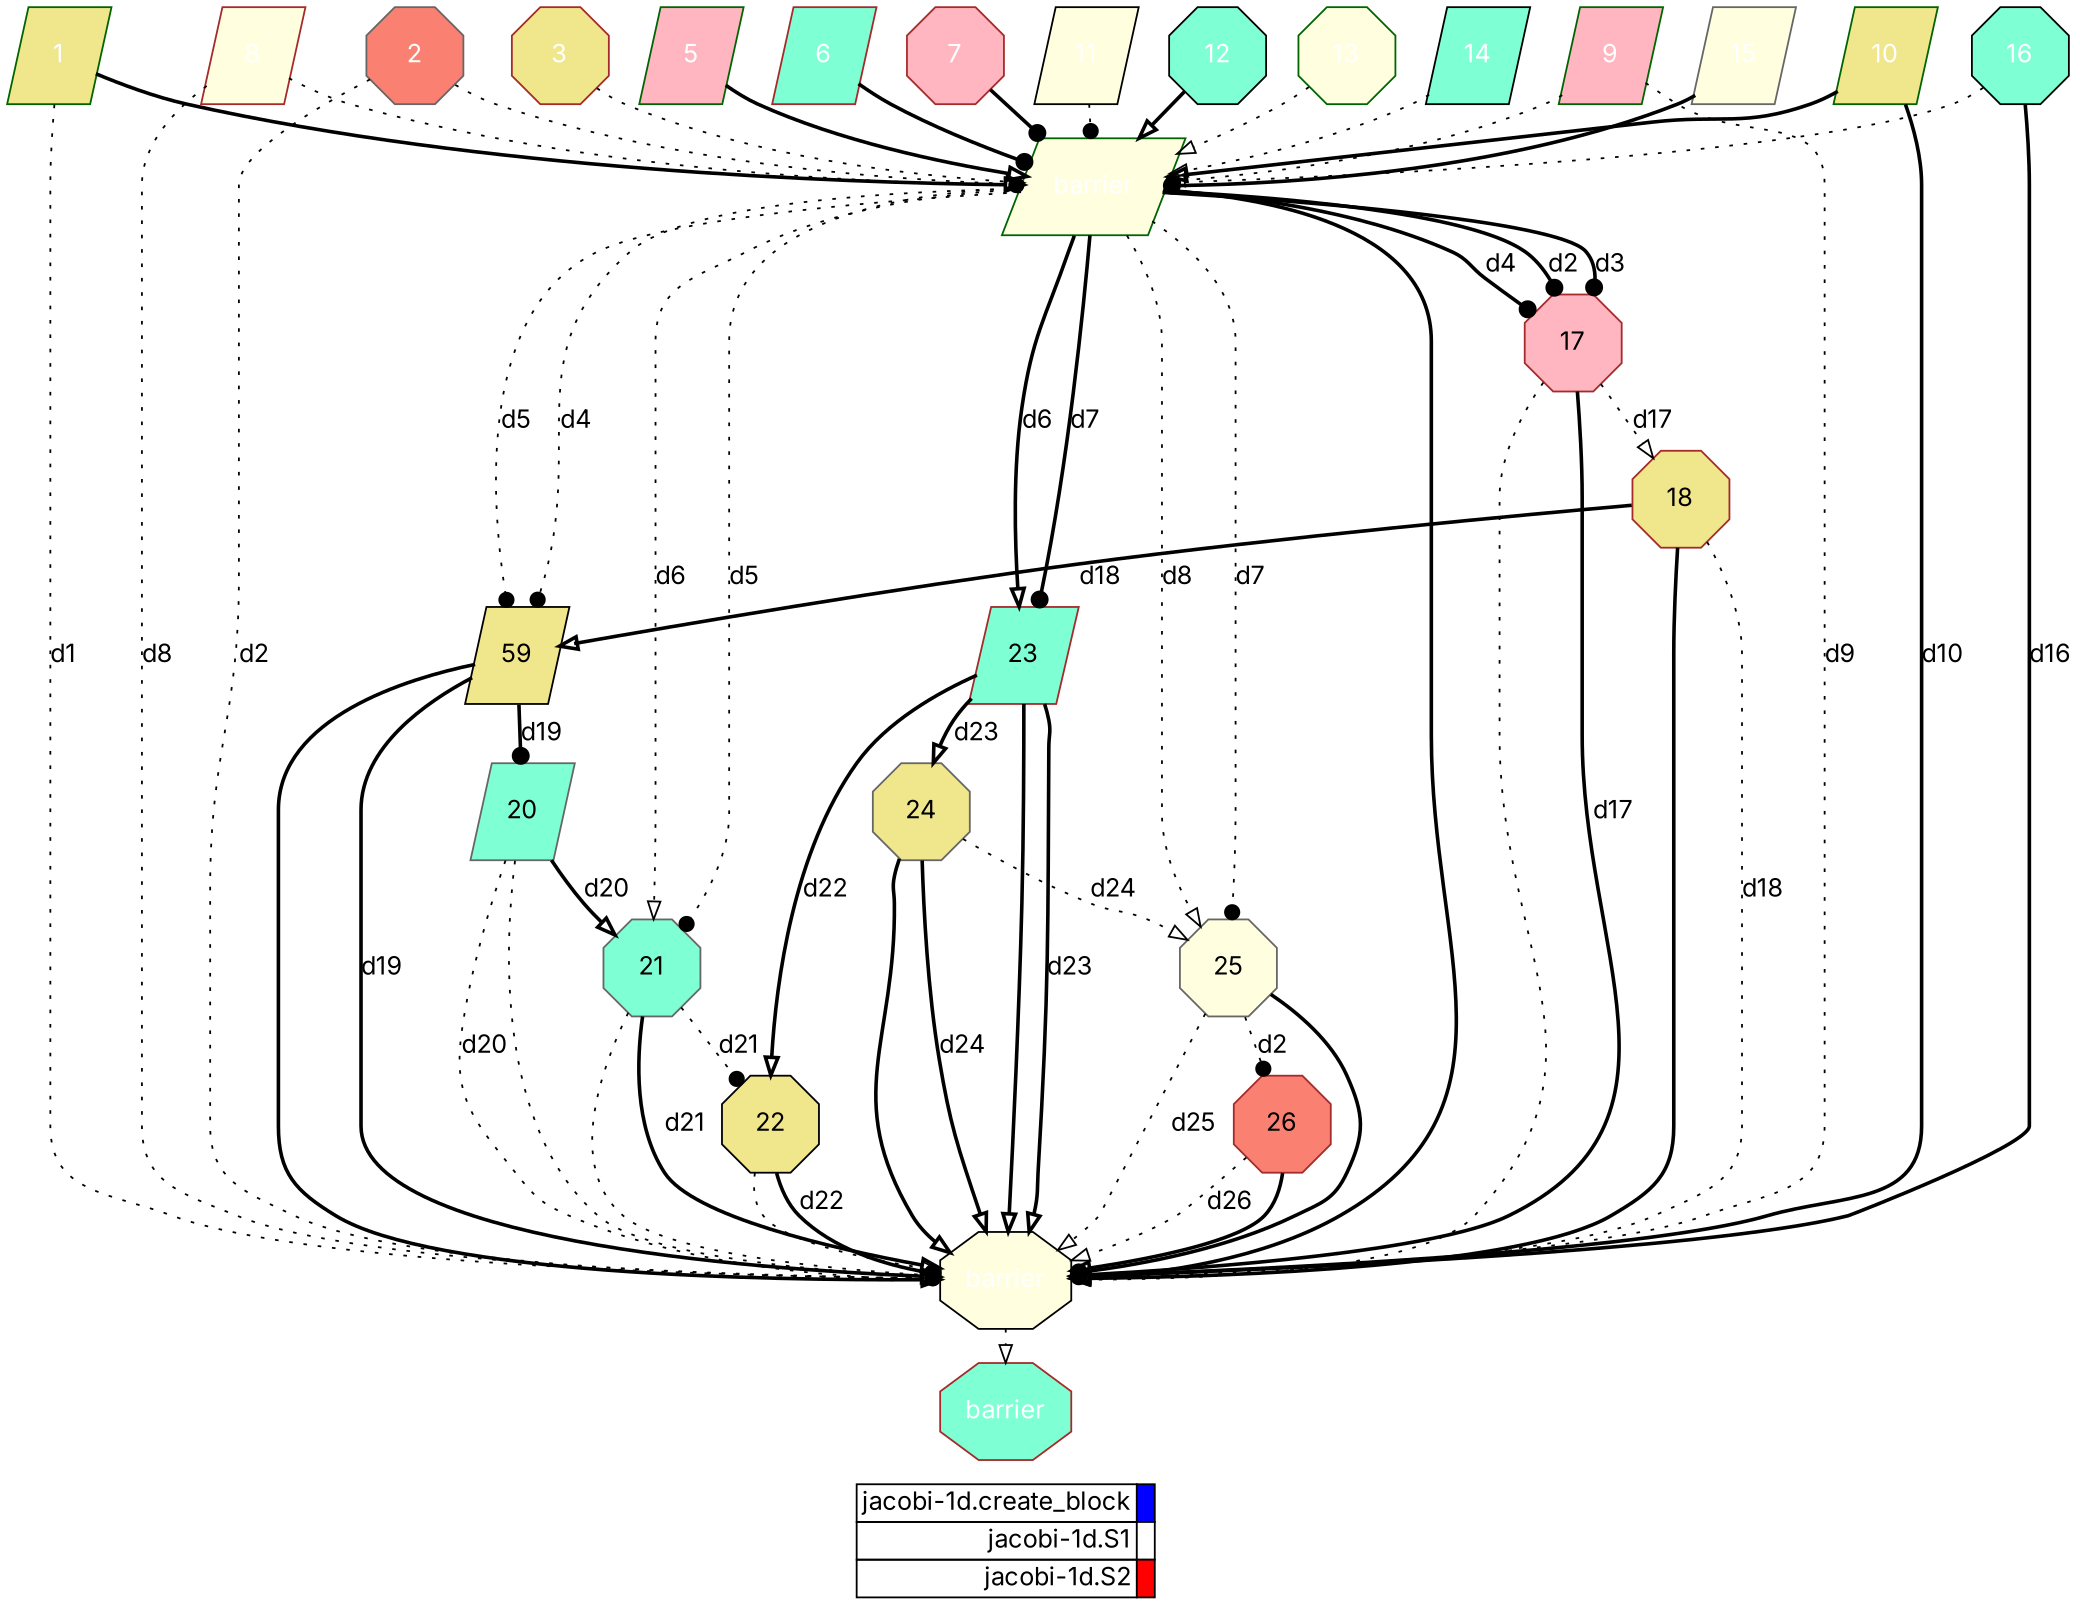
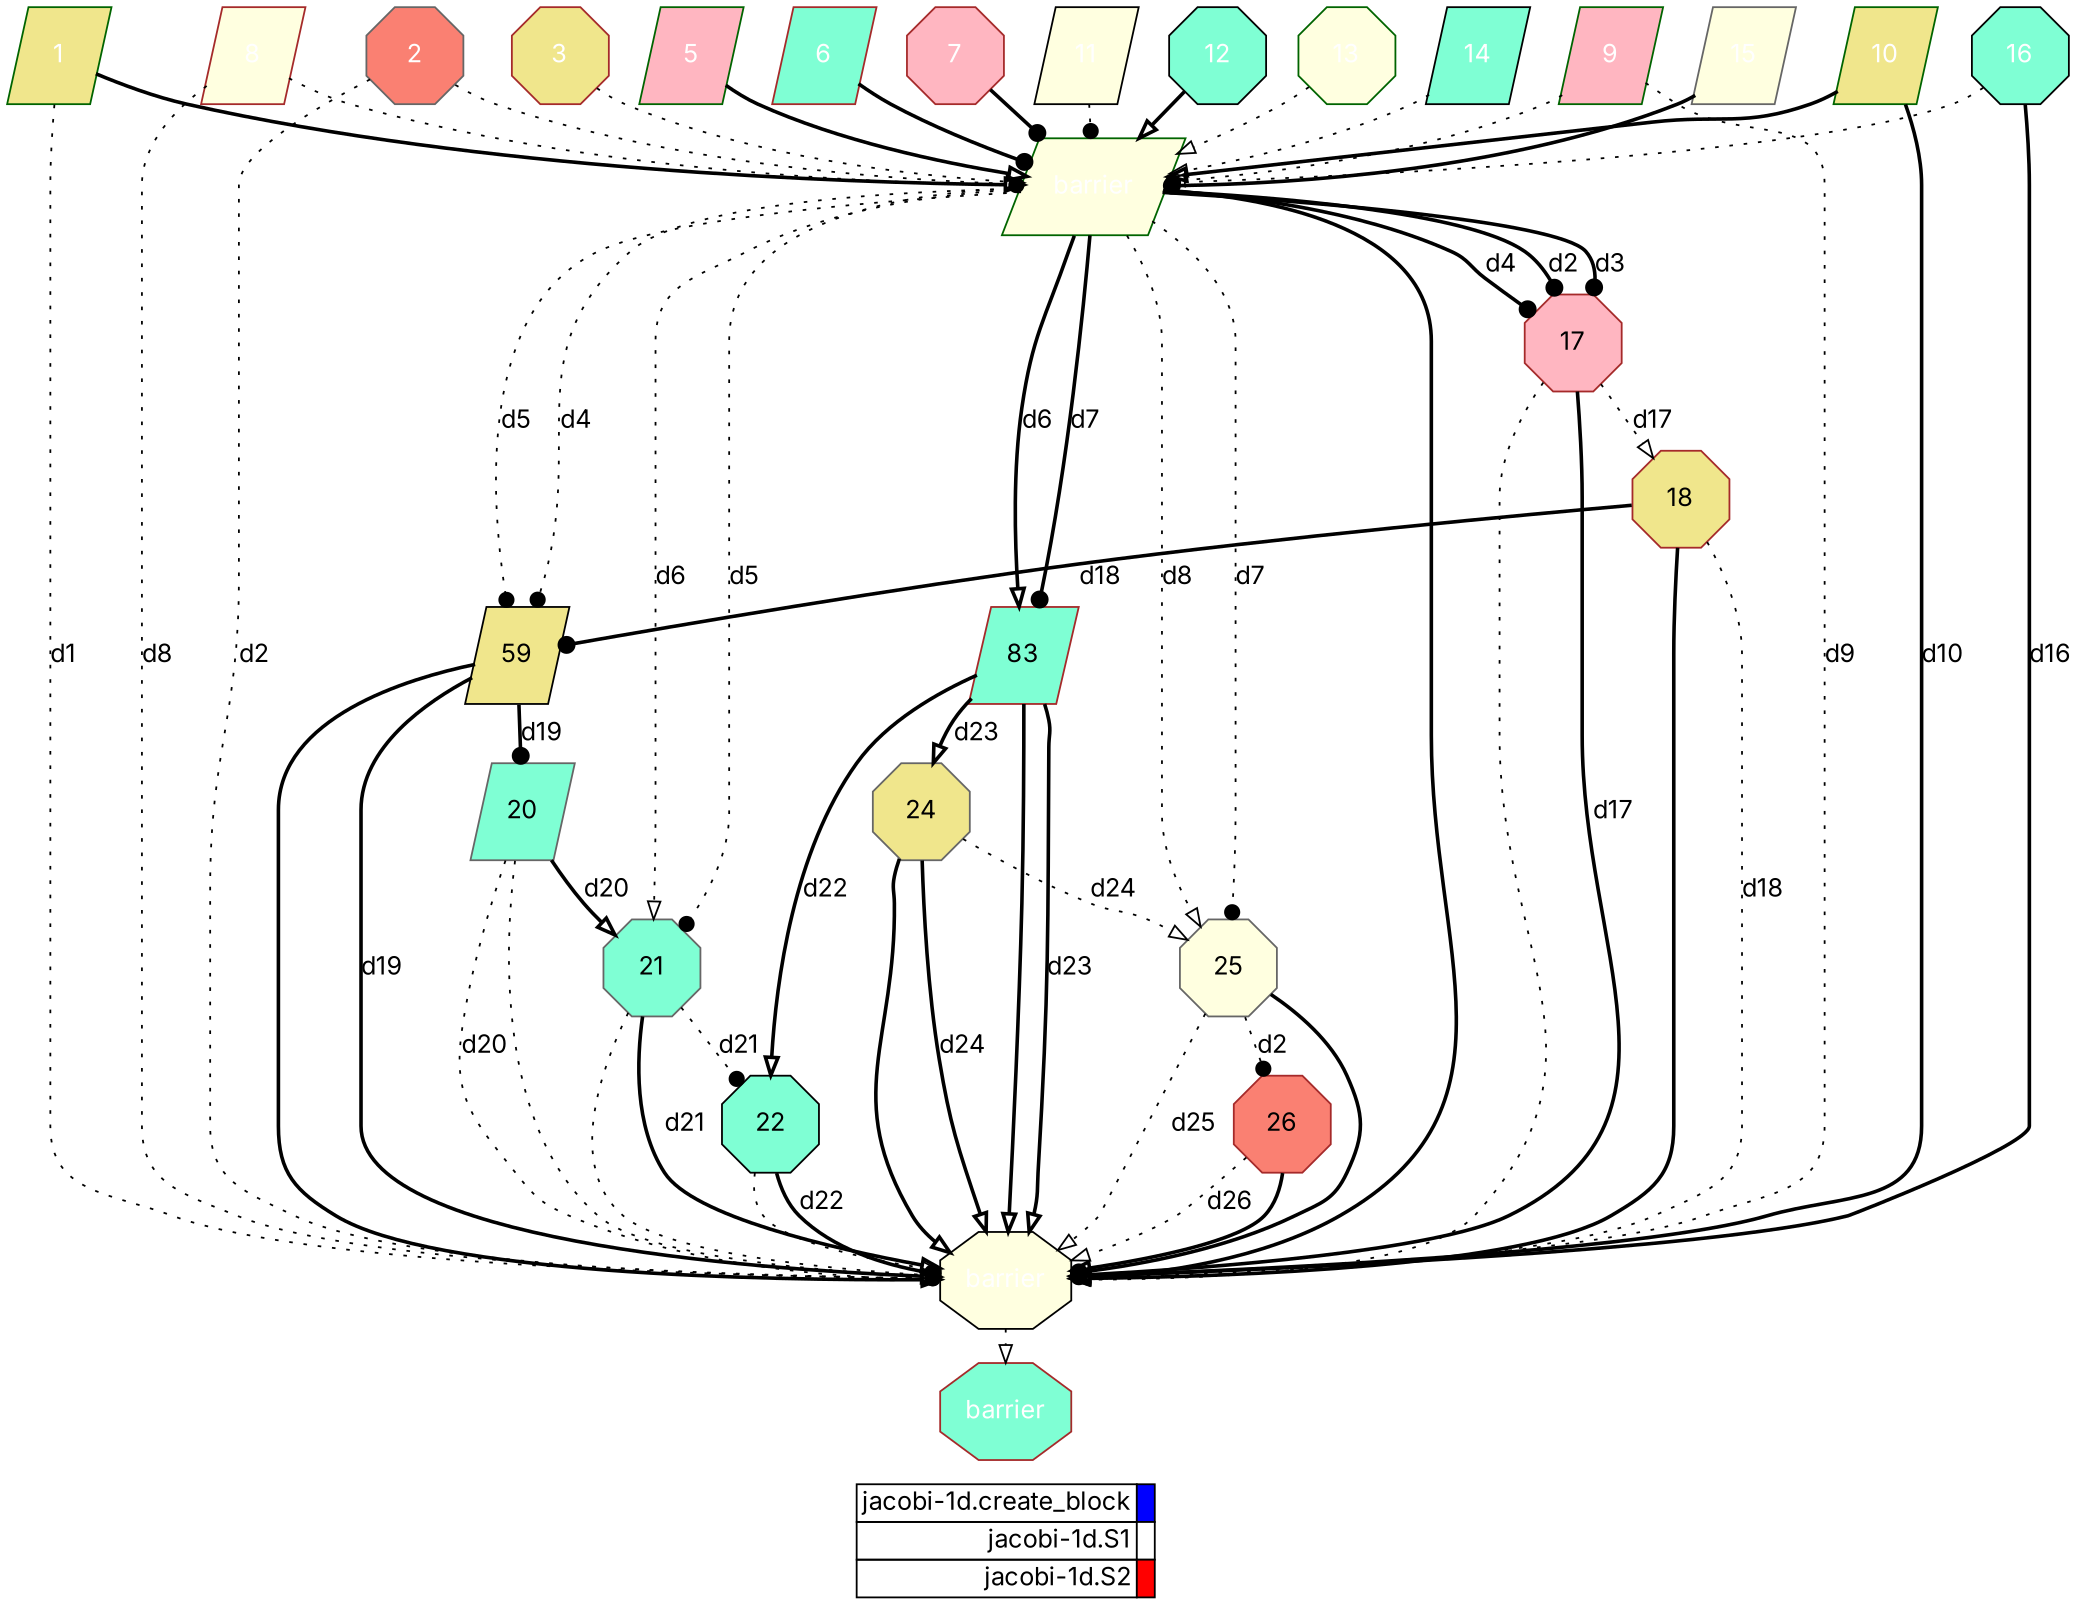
(1101, 561) -> (1101, 561)
(1024, 655) -> (1024, 655)
(770, 1124) -> (770, 1124)
